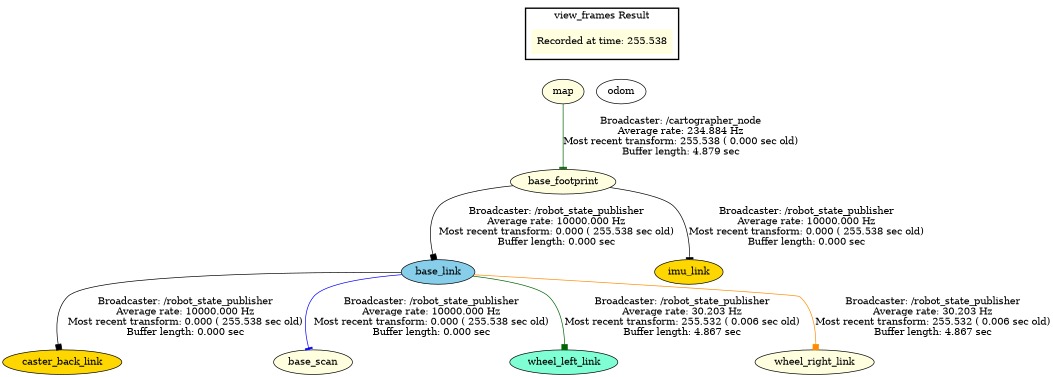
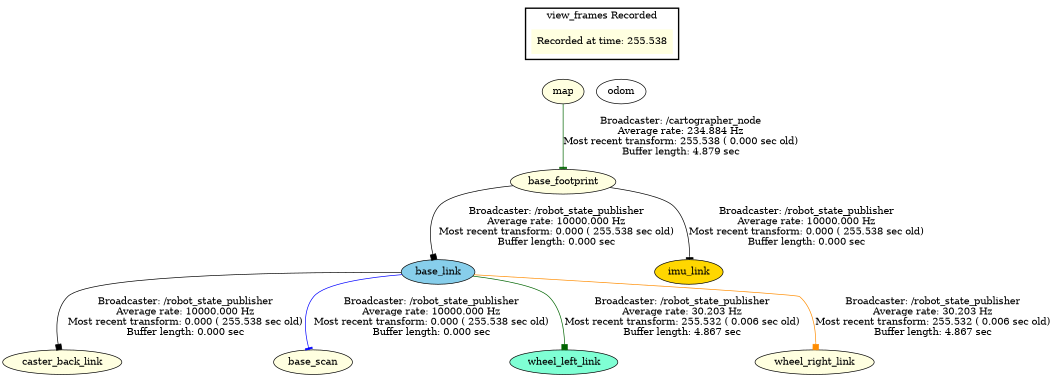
(602, 16) -> (602, 16)
(62, 362) -> (62, 362)
